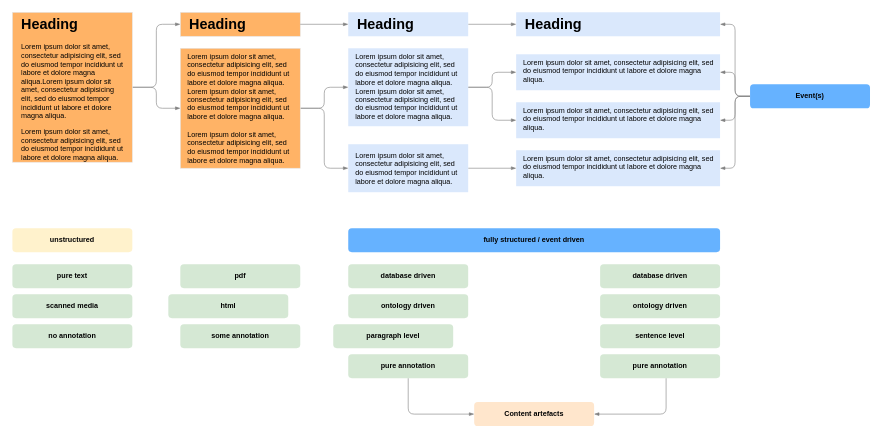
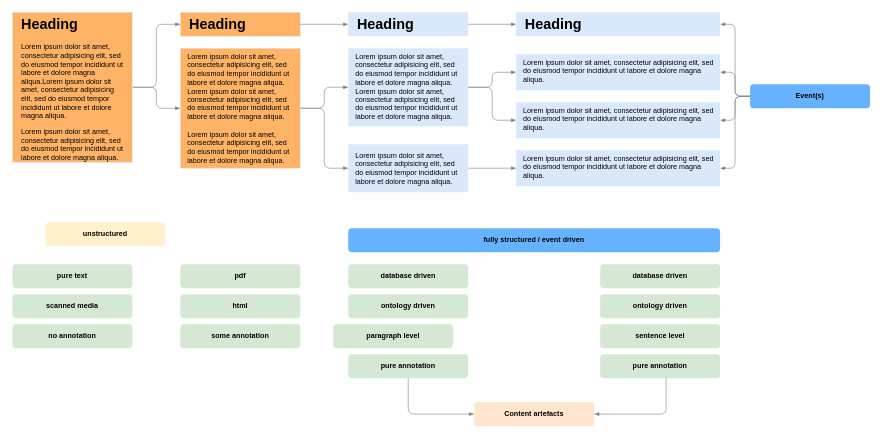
(72, 240) -> (105, 234)
(228, 306) -> (240, 306)
